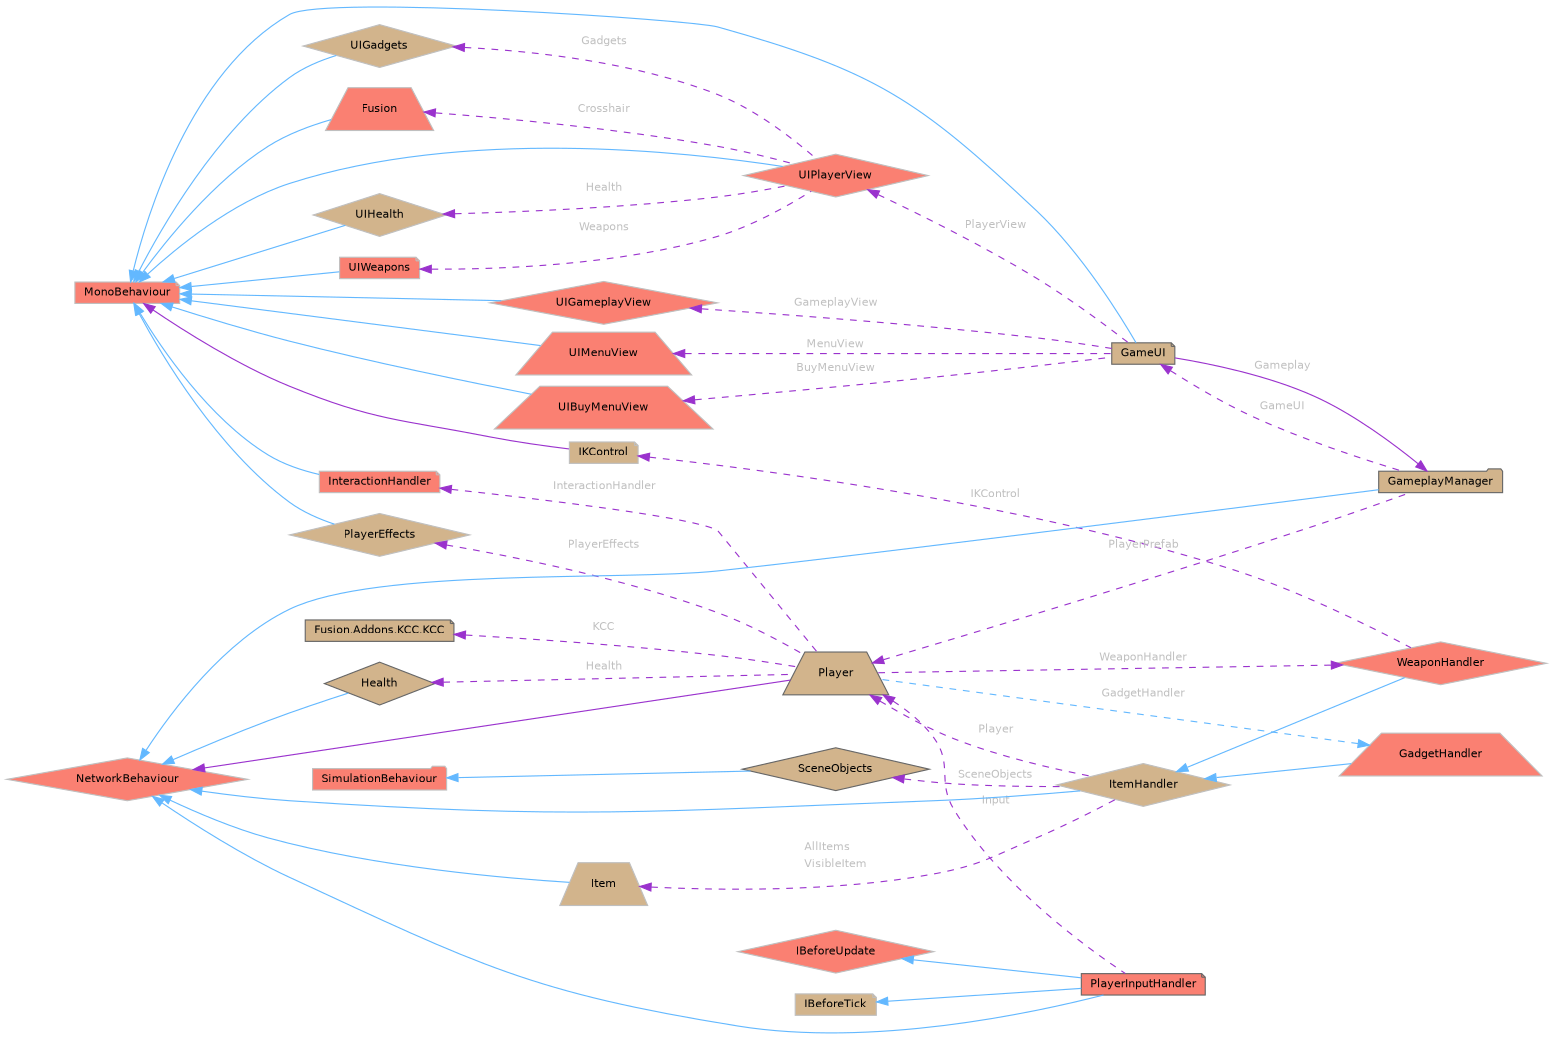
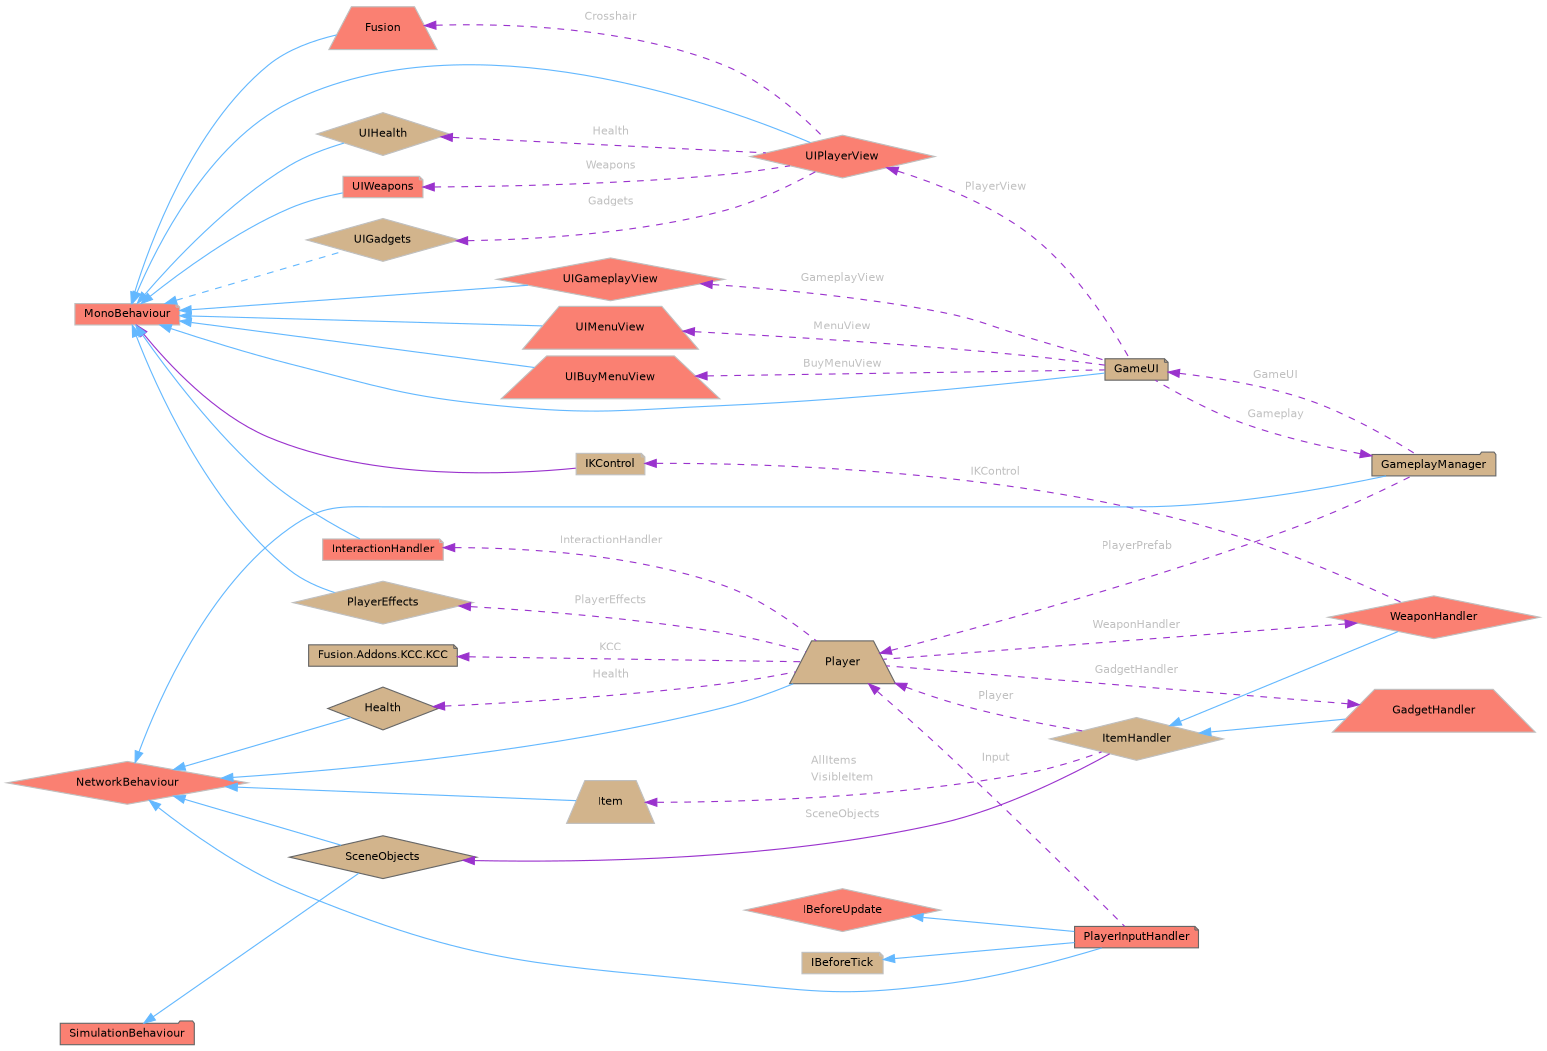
(220, 146) -> (261, 275)
(1305, 392) -> (1254, 427)
(1120, 712) -> (1117, 685)
(497, 724) -> (516, 748)
(380, 779) -> (127, 1034)
(984, 785) -> (800, 847)
(641, 811) -> (263, 822)
